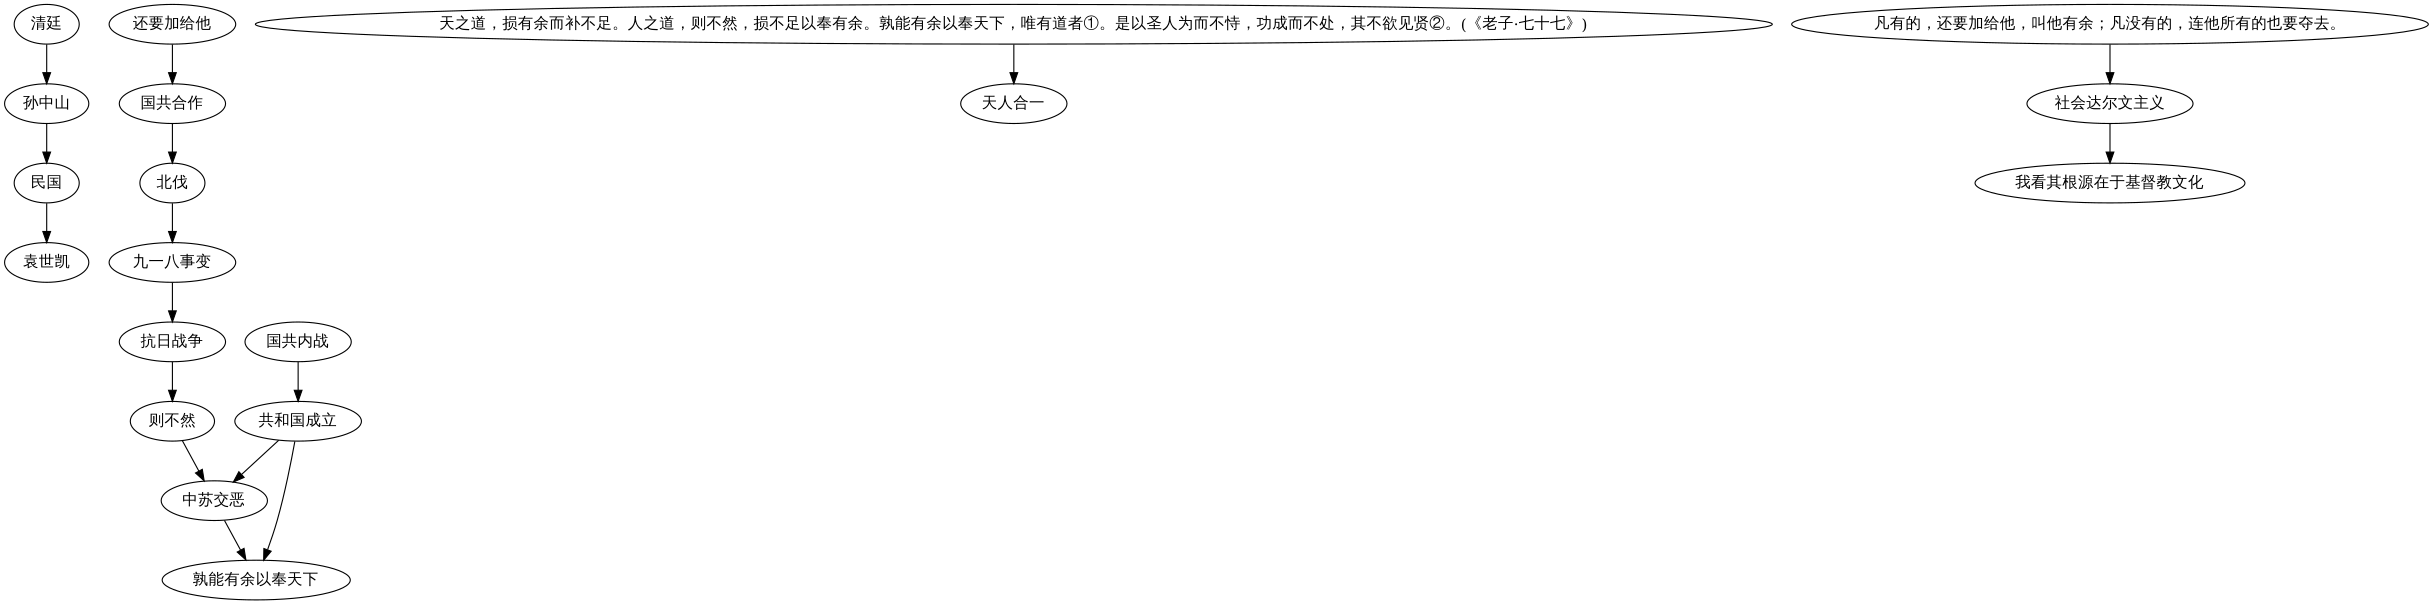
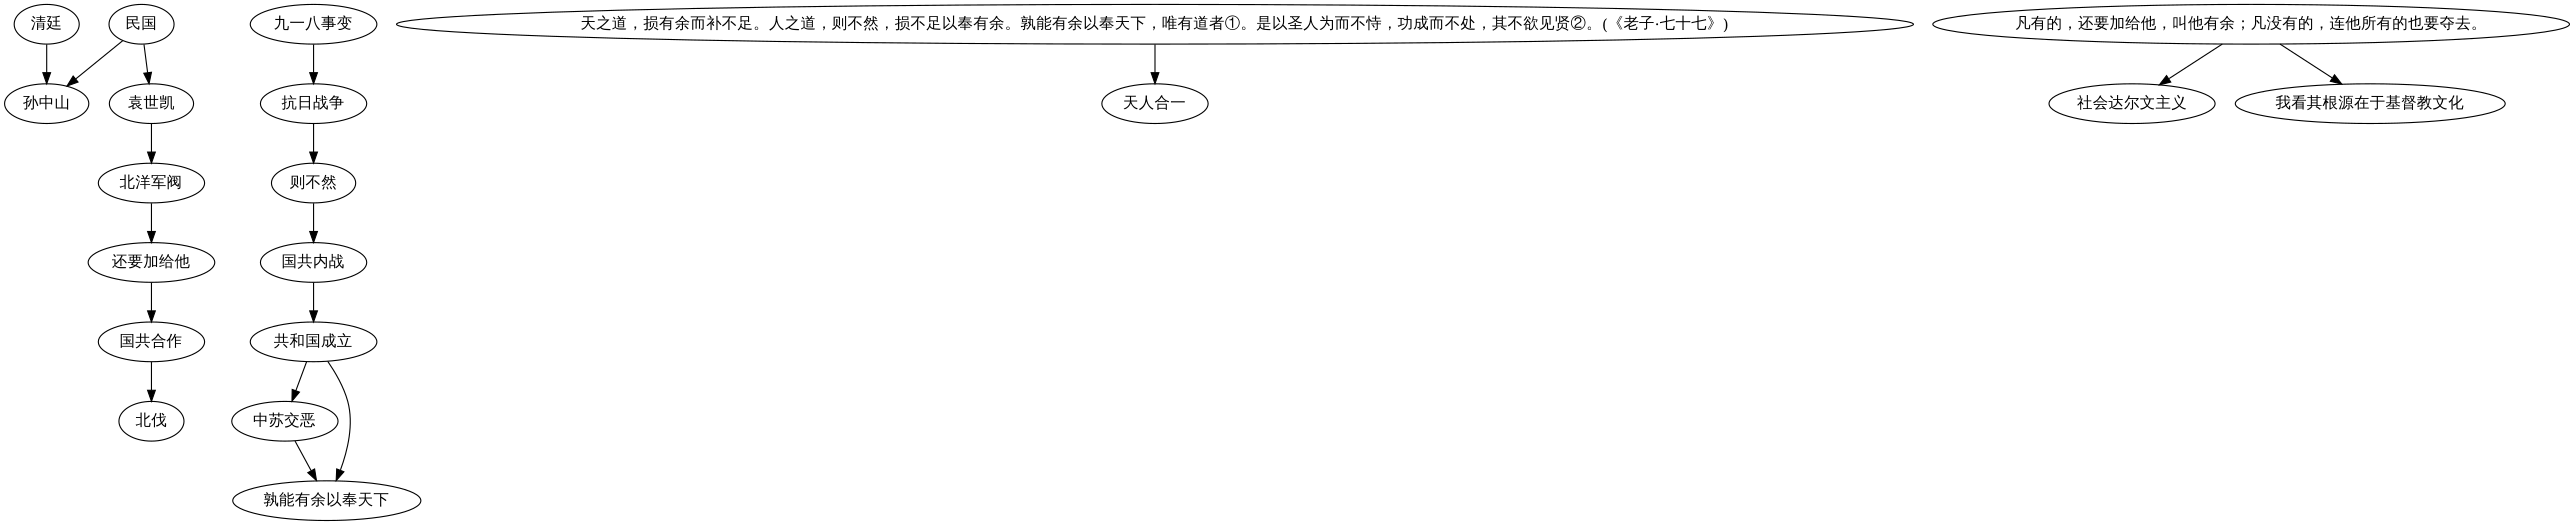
(47, 138) -> (99, 60)
(2110, 138) -> (2306, 61)
none -> (151, 183)
(172, 217) -> none
(191, 456) -> (314, 217)
